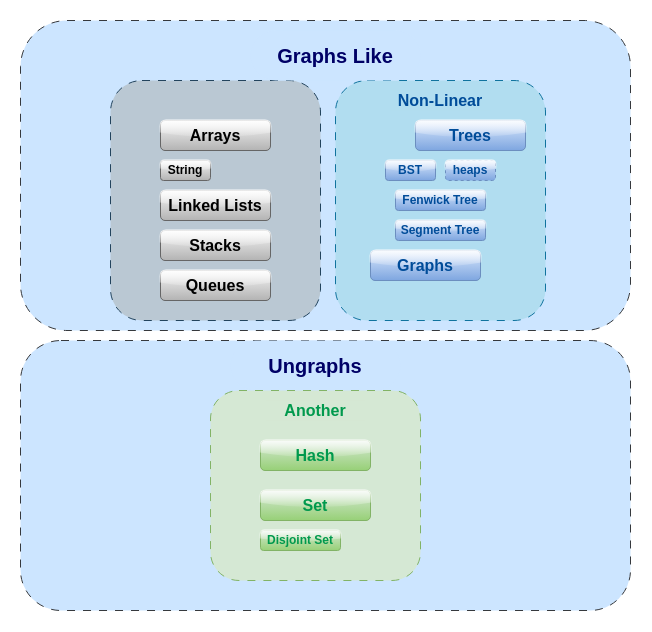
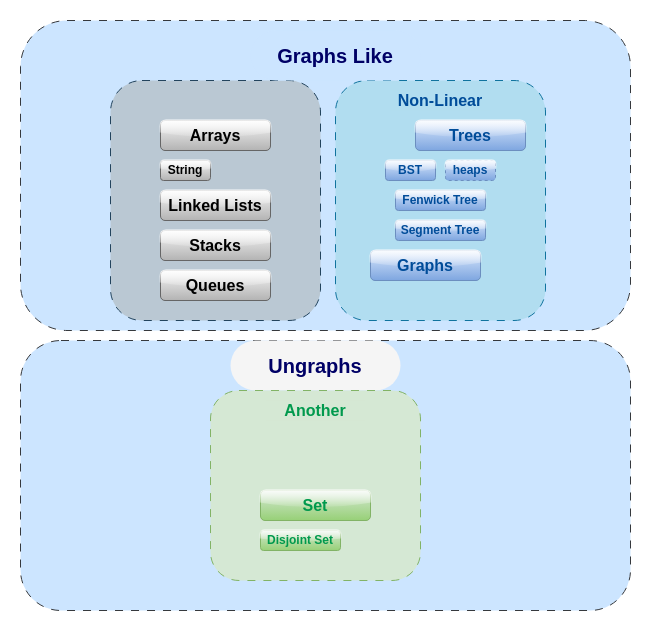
(316, 366) -> (316, 366)
(316, 456) -> none
